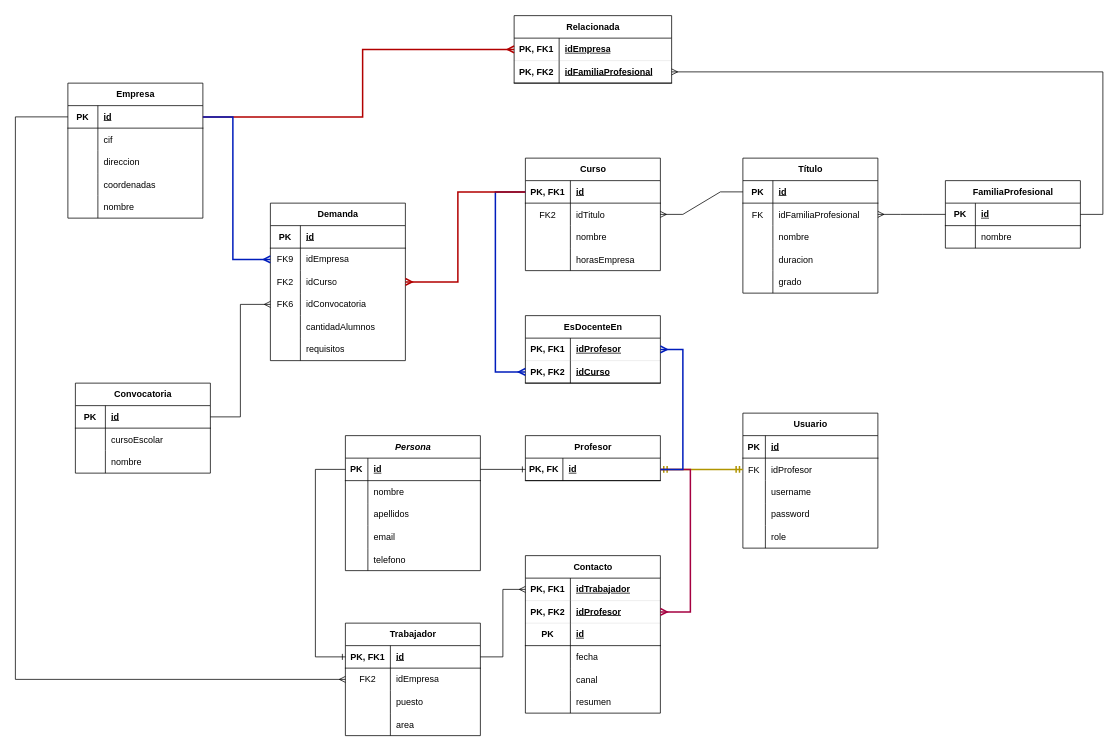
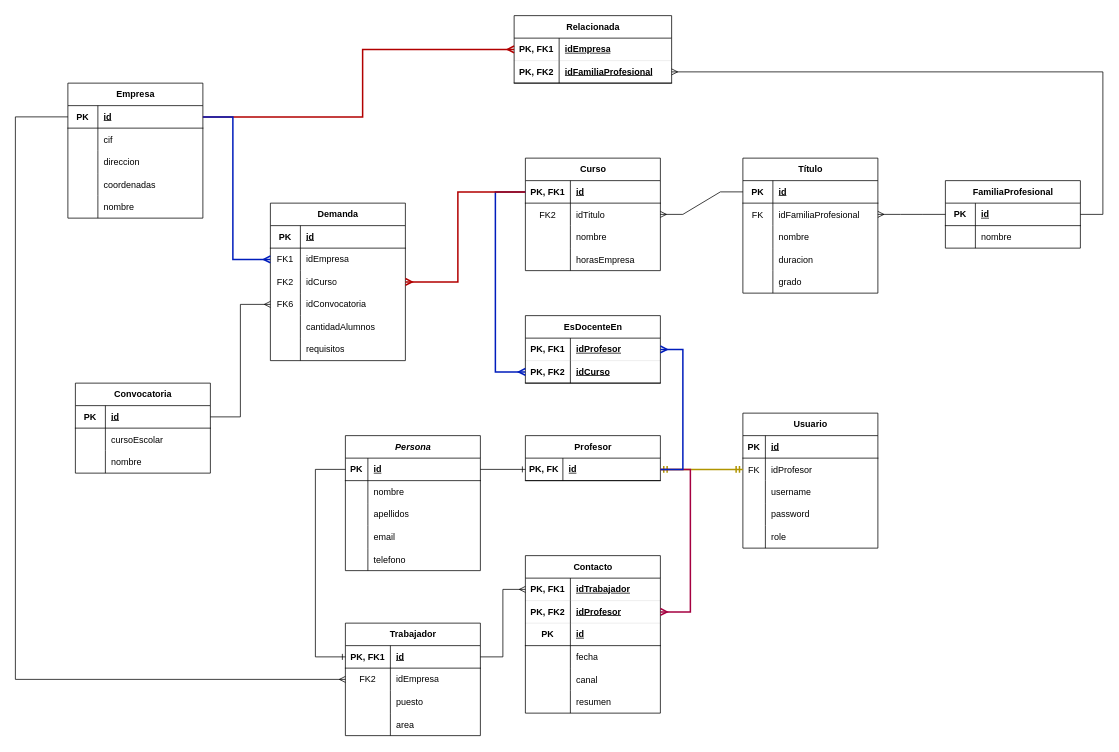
(285, 259) -> (285, 259)
